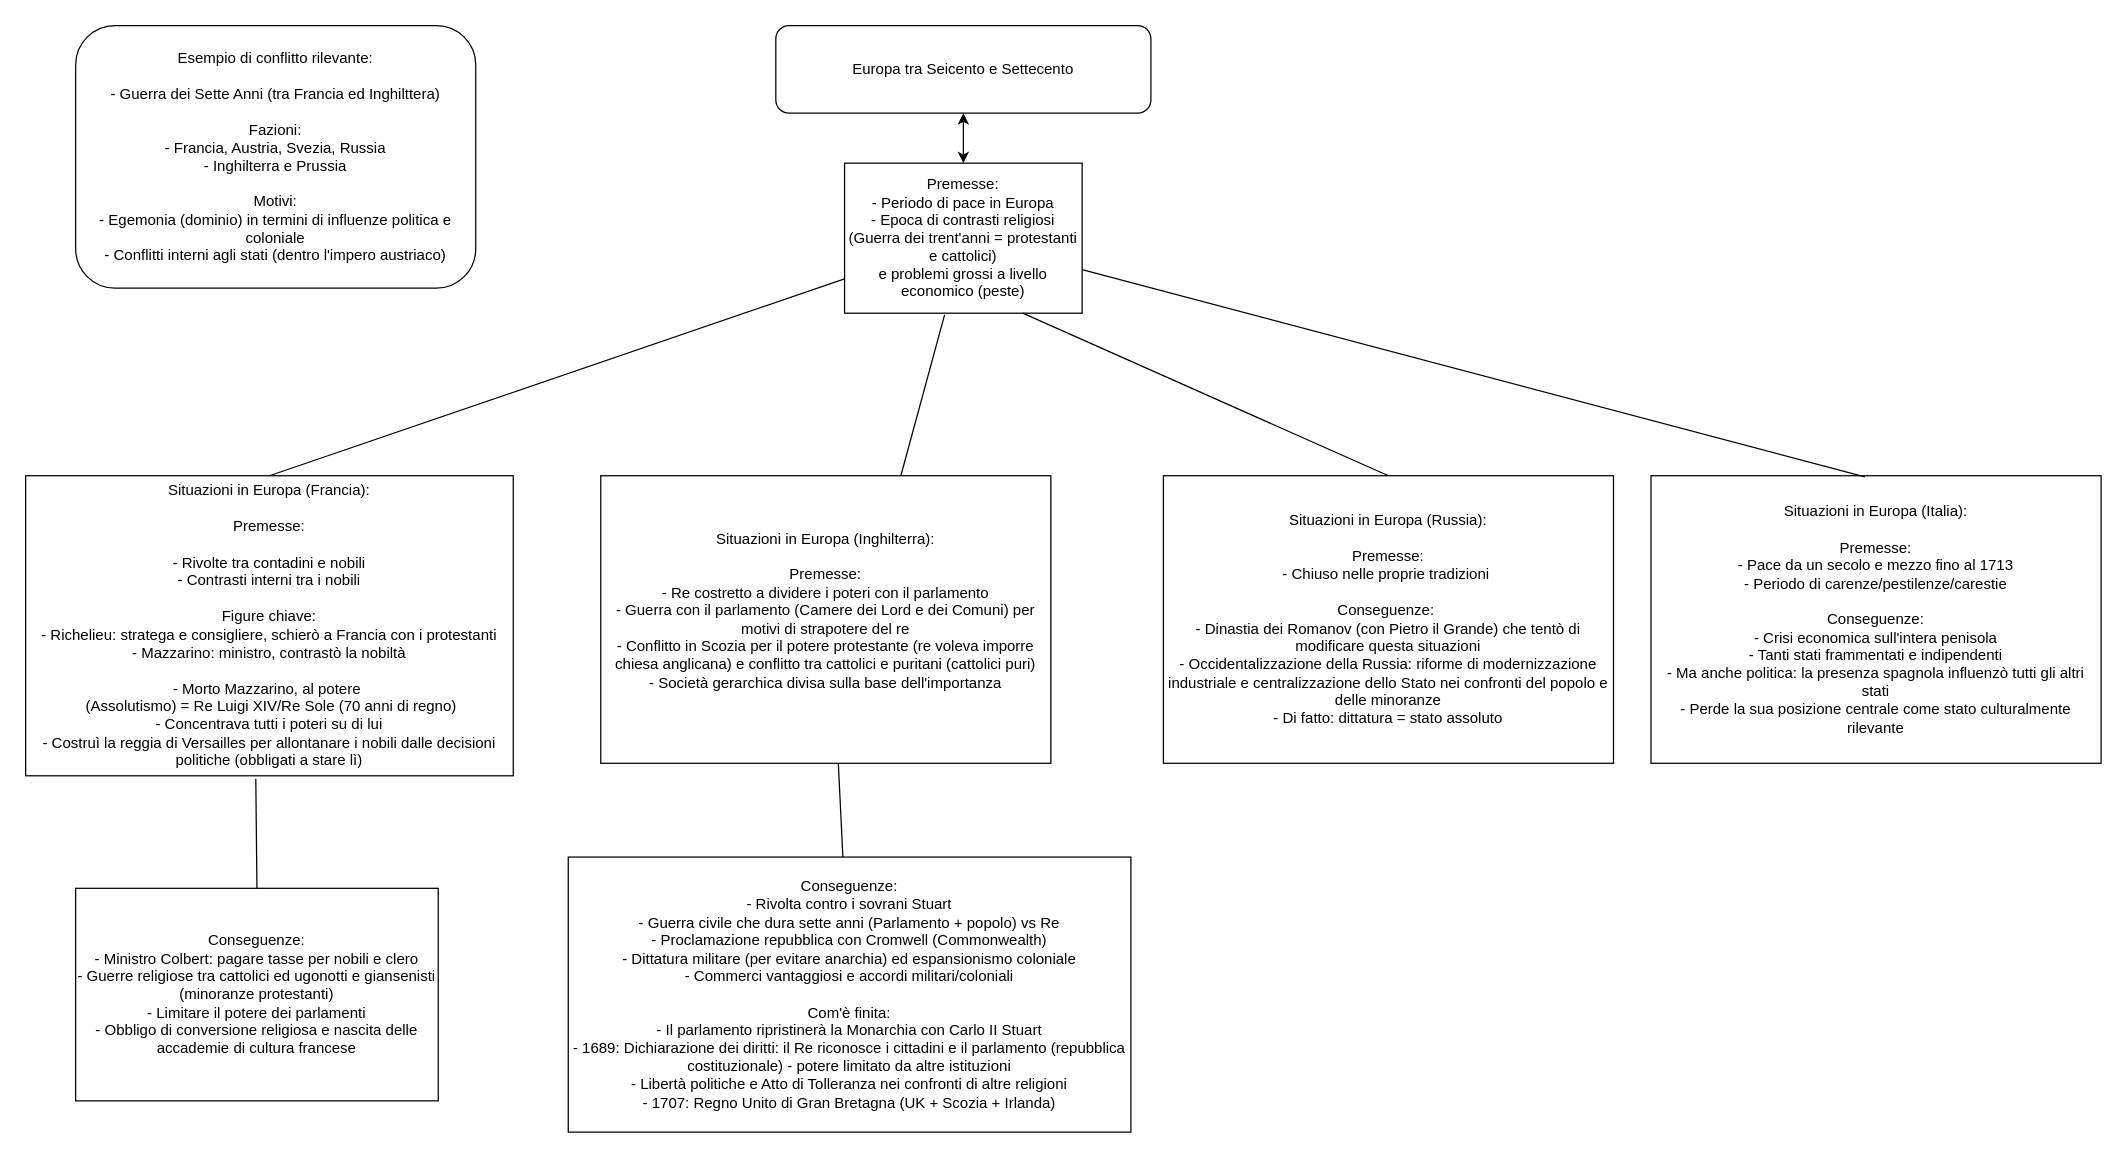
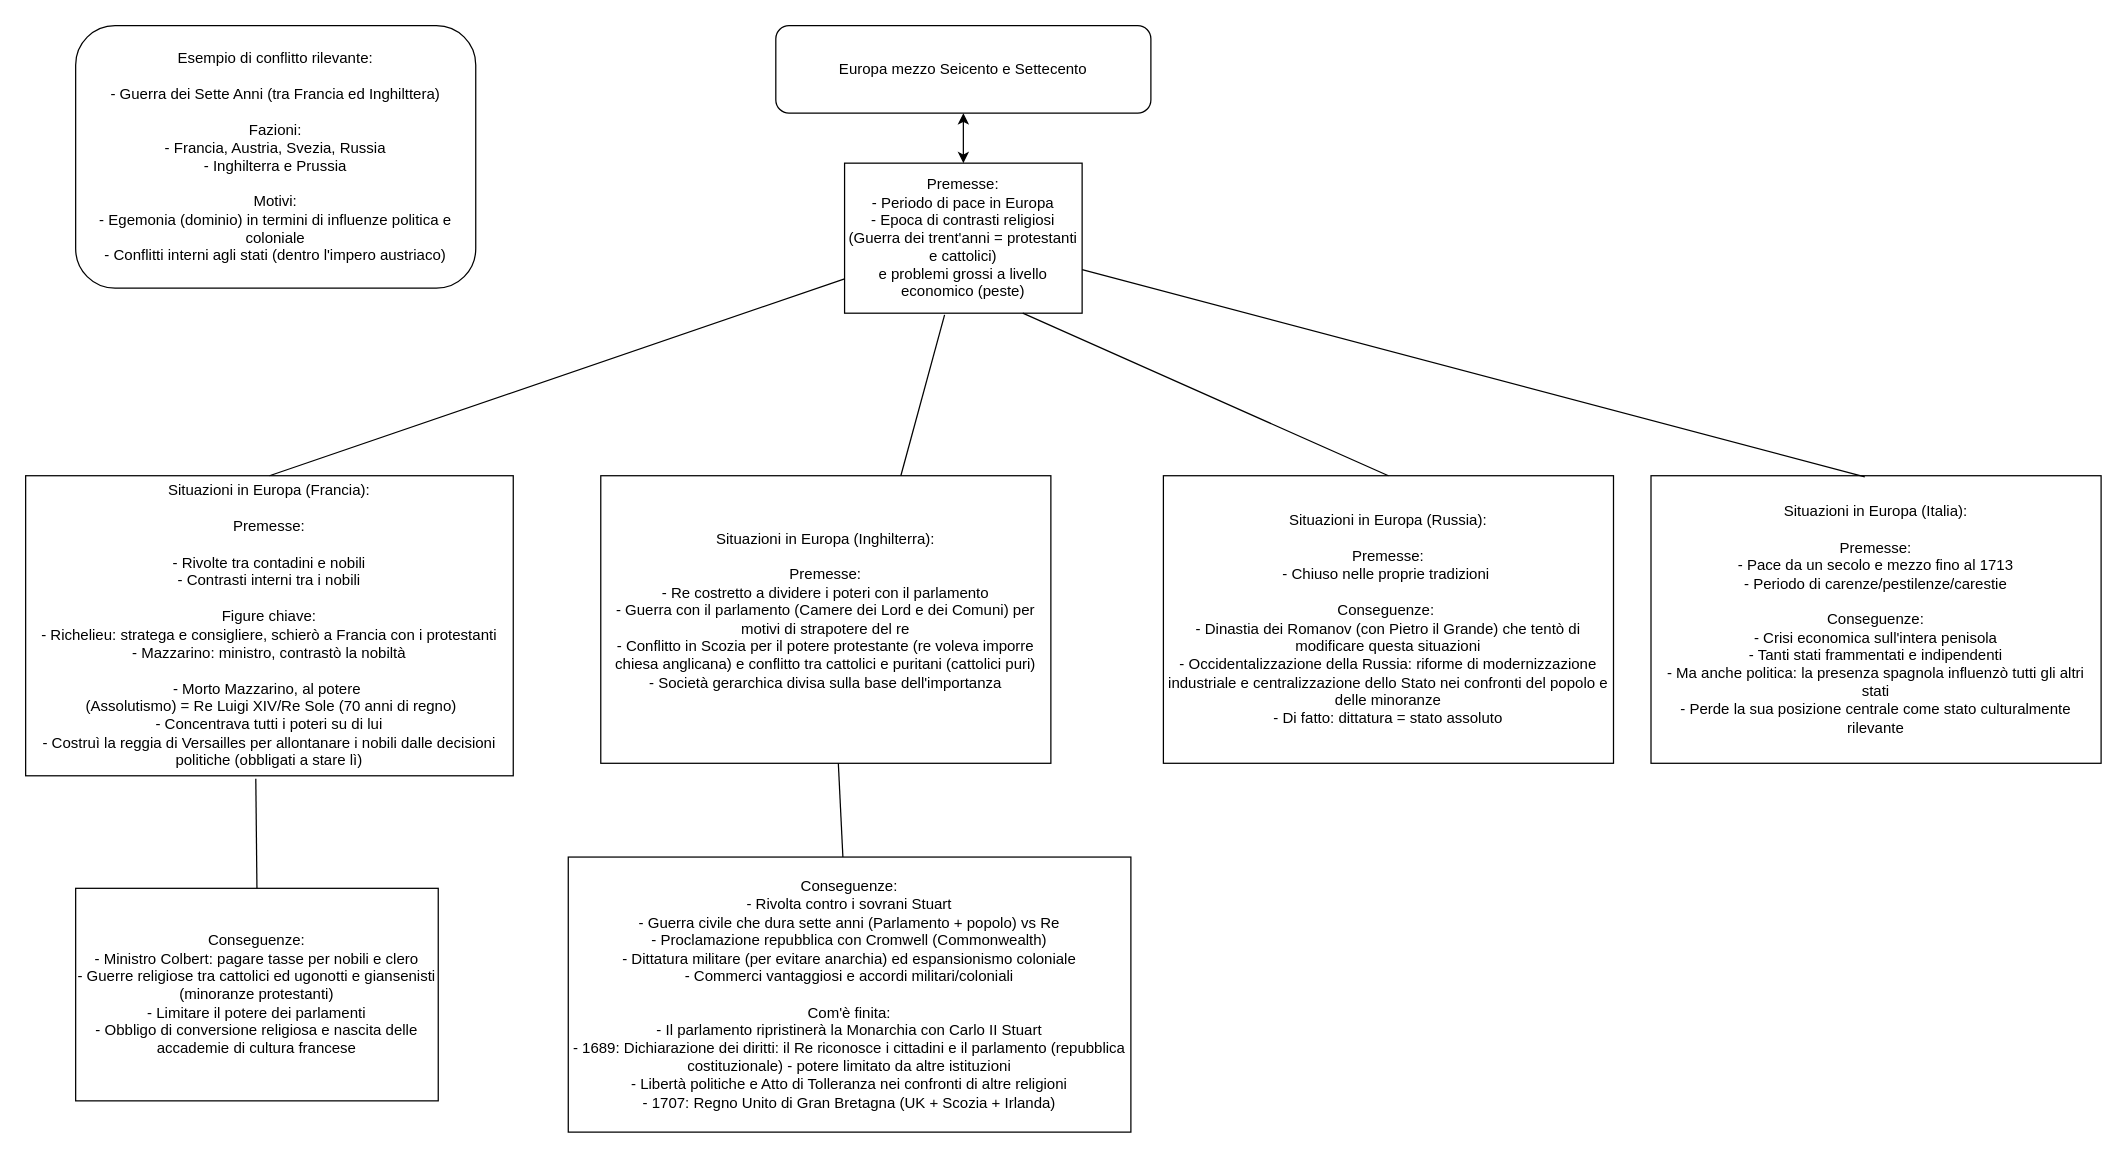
(963, 69) -> (963, 69)
